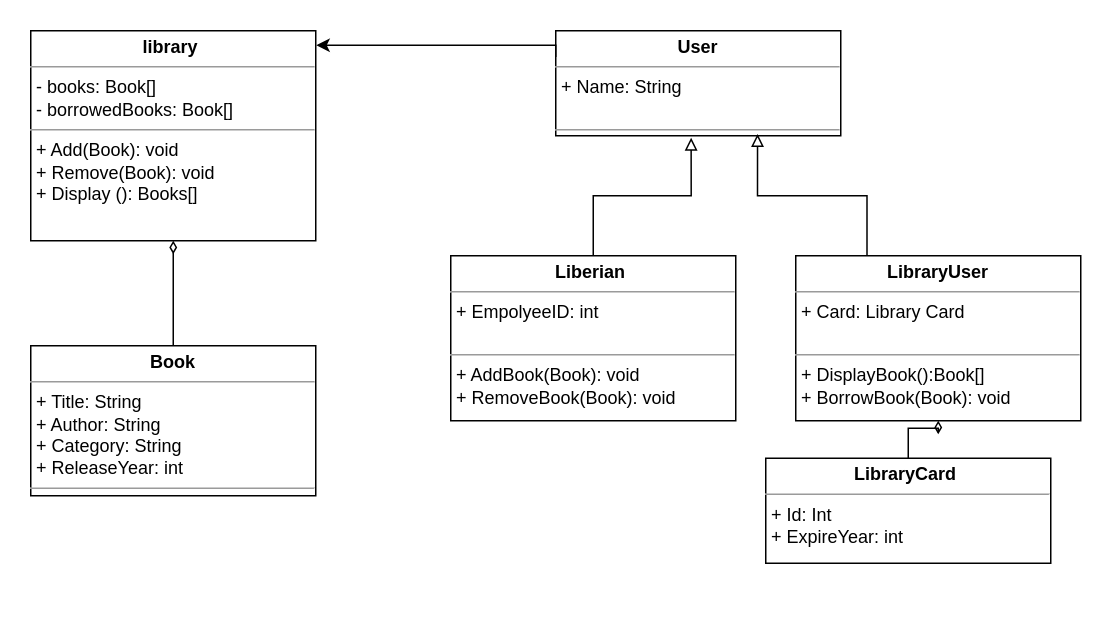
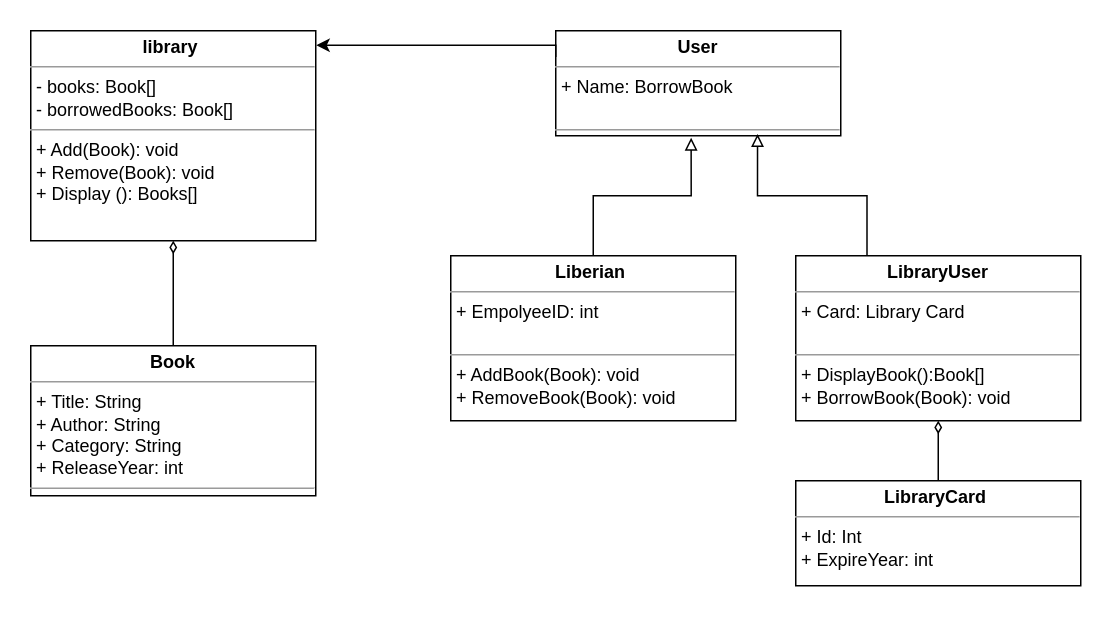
(617, 52) -> (639, 52)
(908, 511) -> (938, 533)
